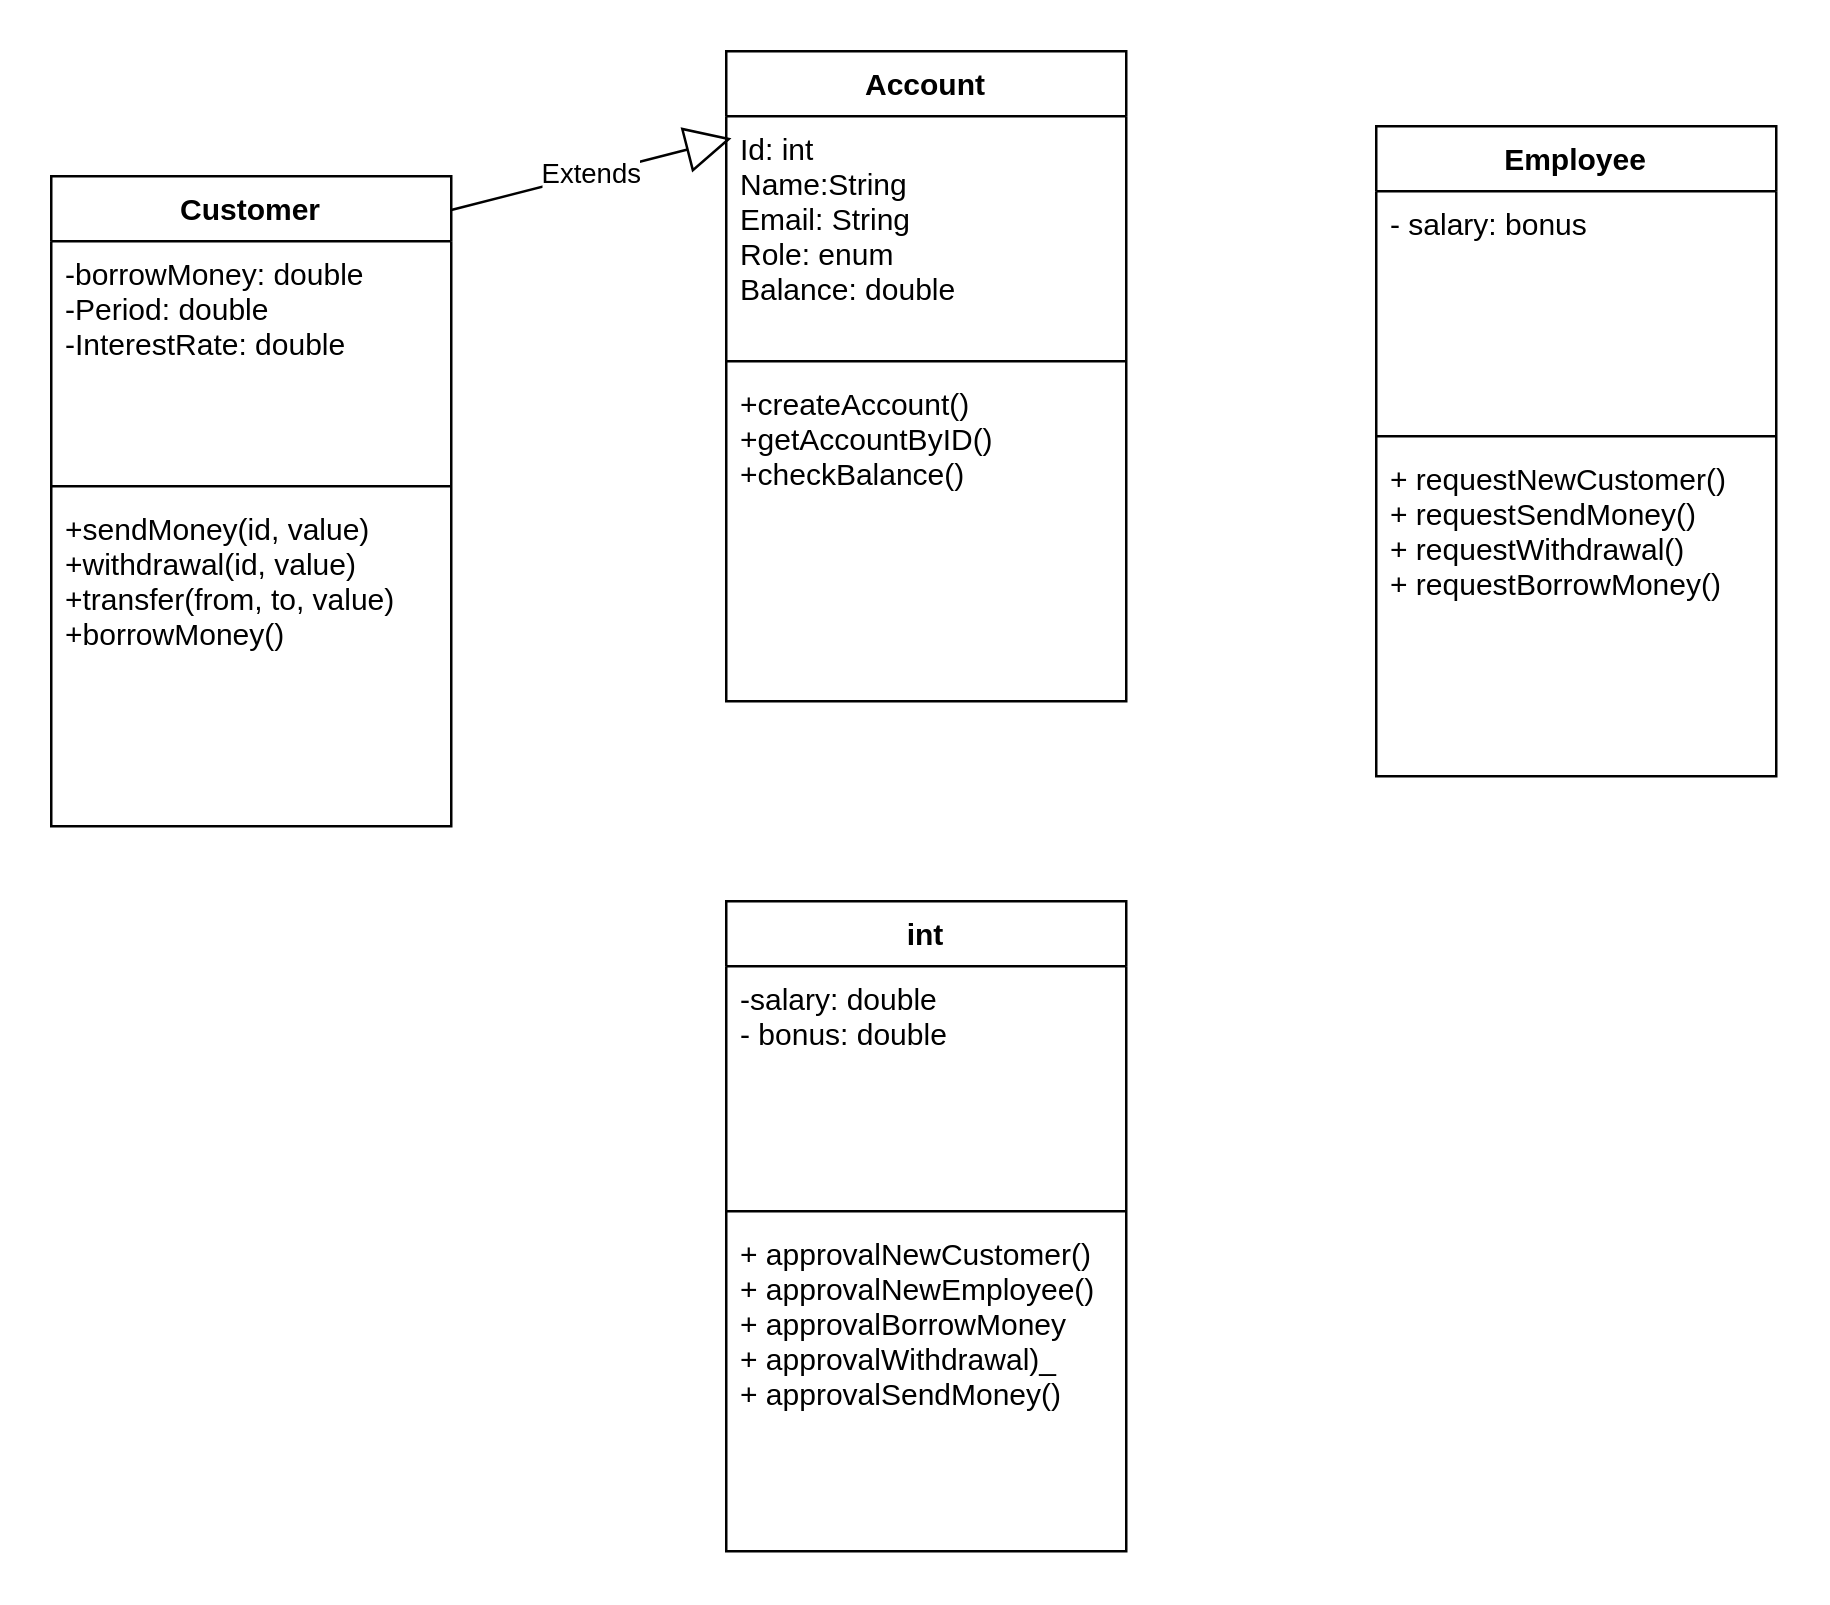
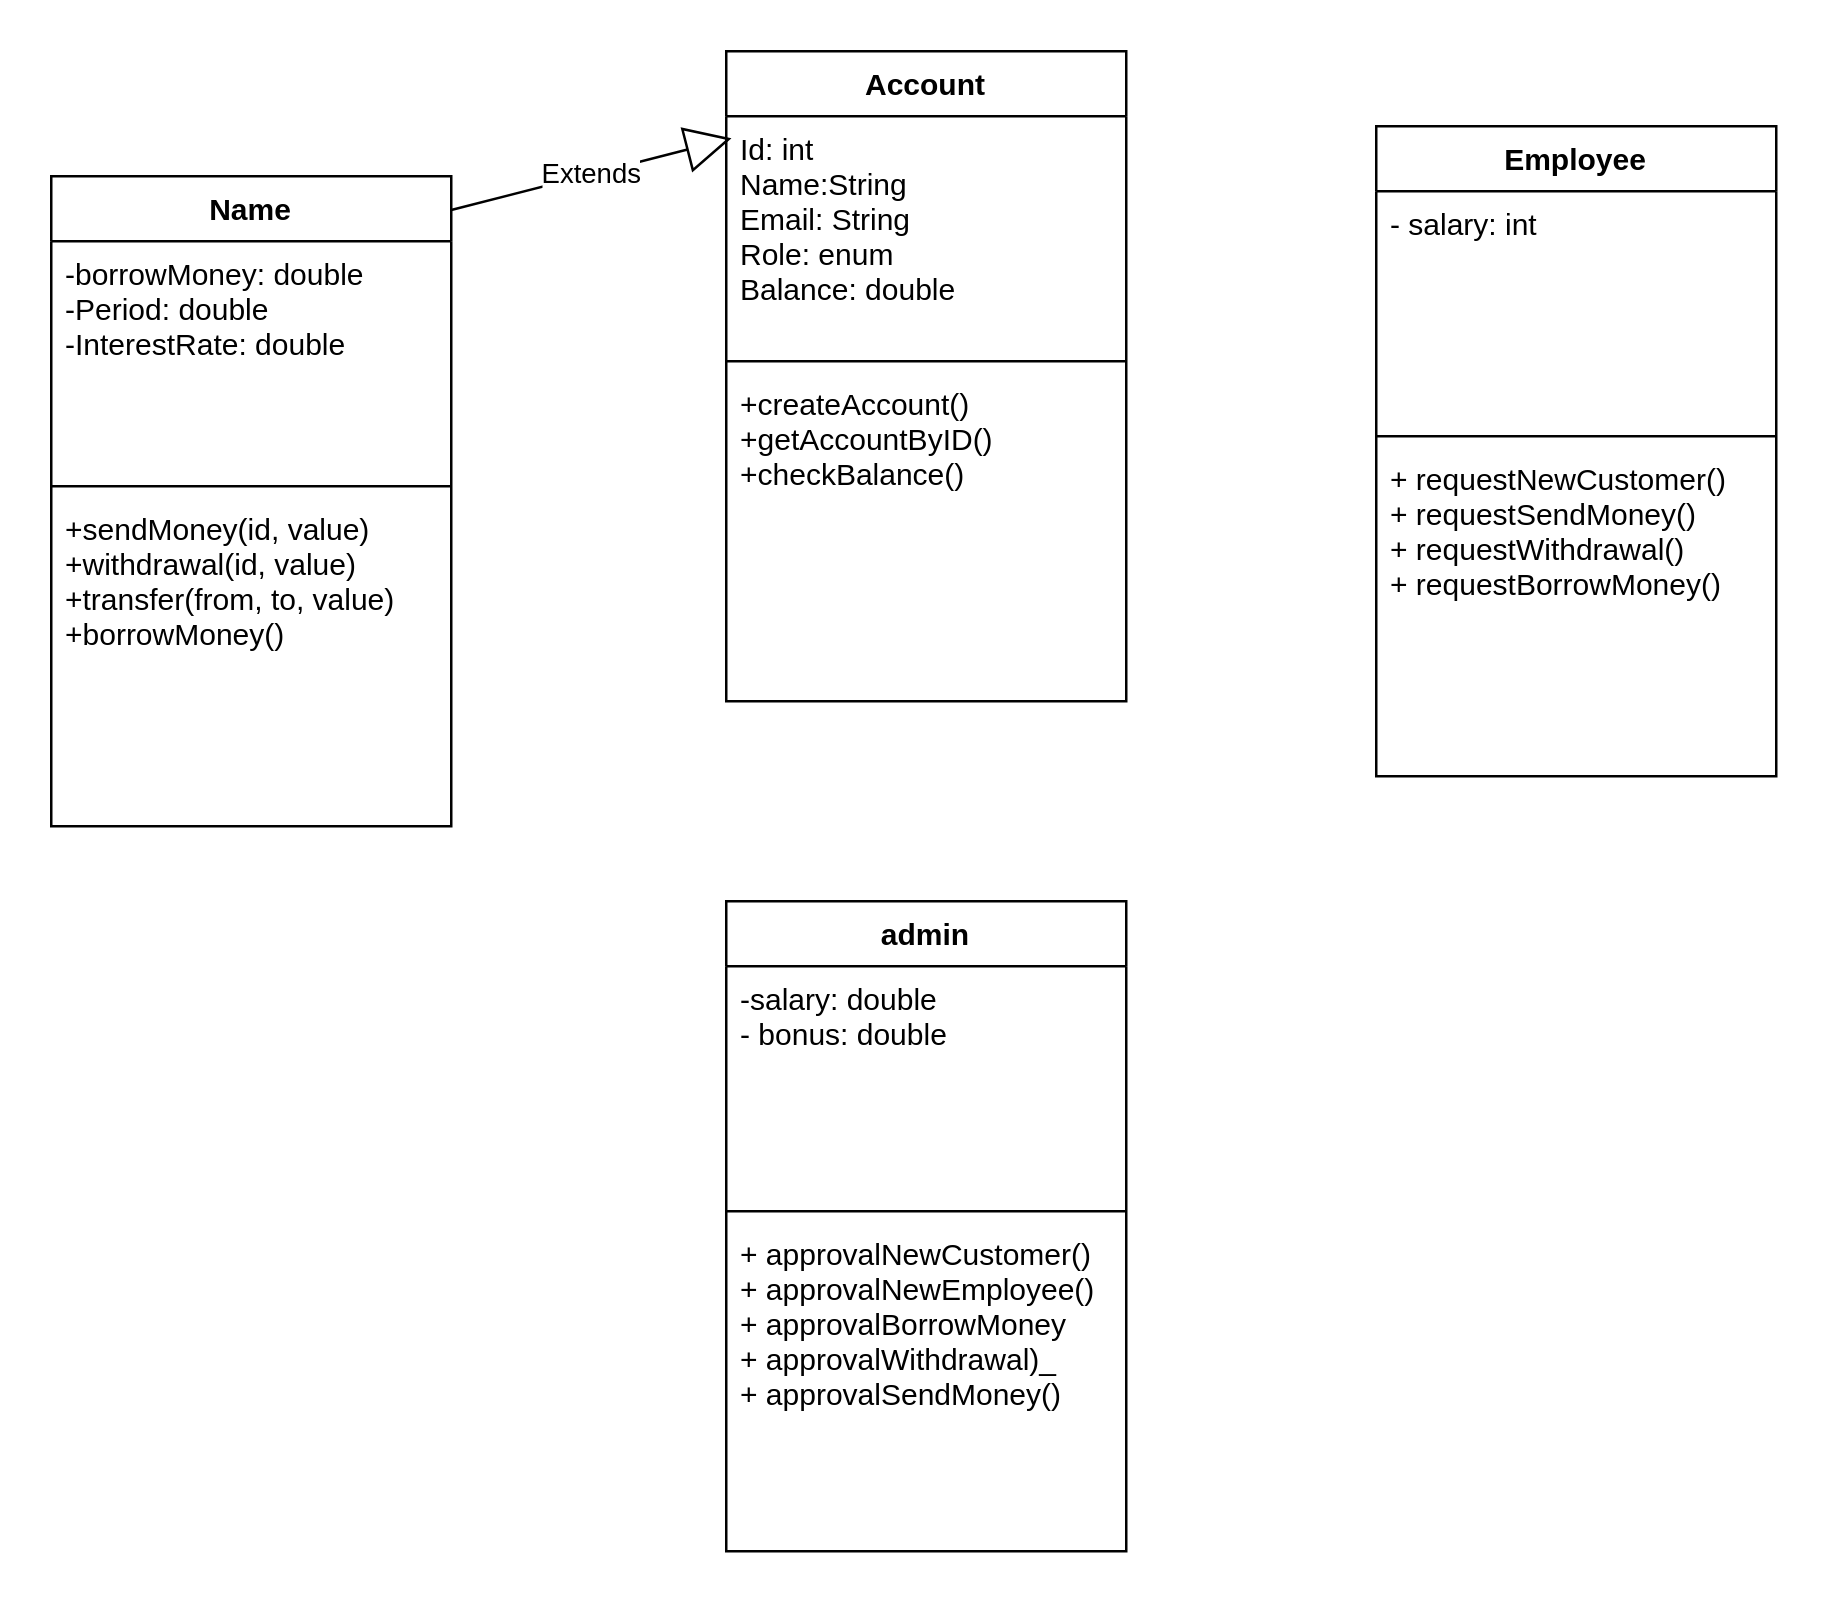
(250, 210) -> (250, 210)
(1500, 225) -> (1480, 225)
(925, 935) -> (925, 935)
